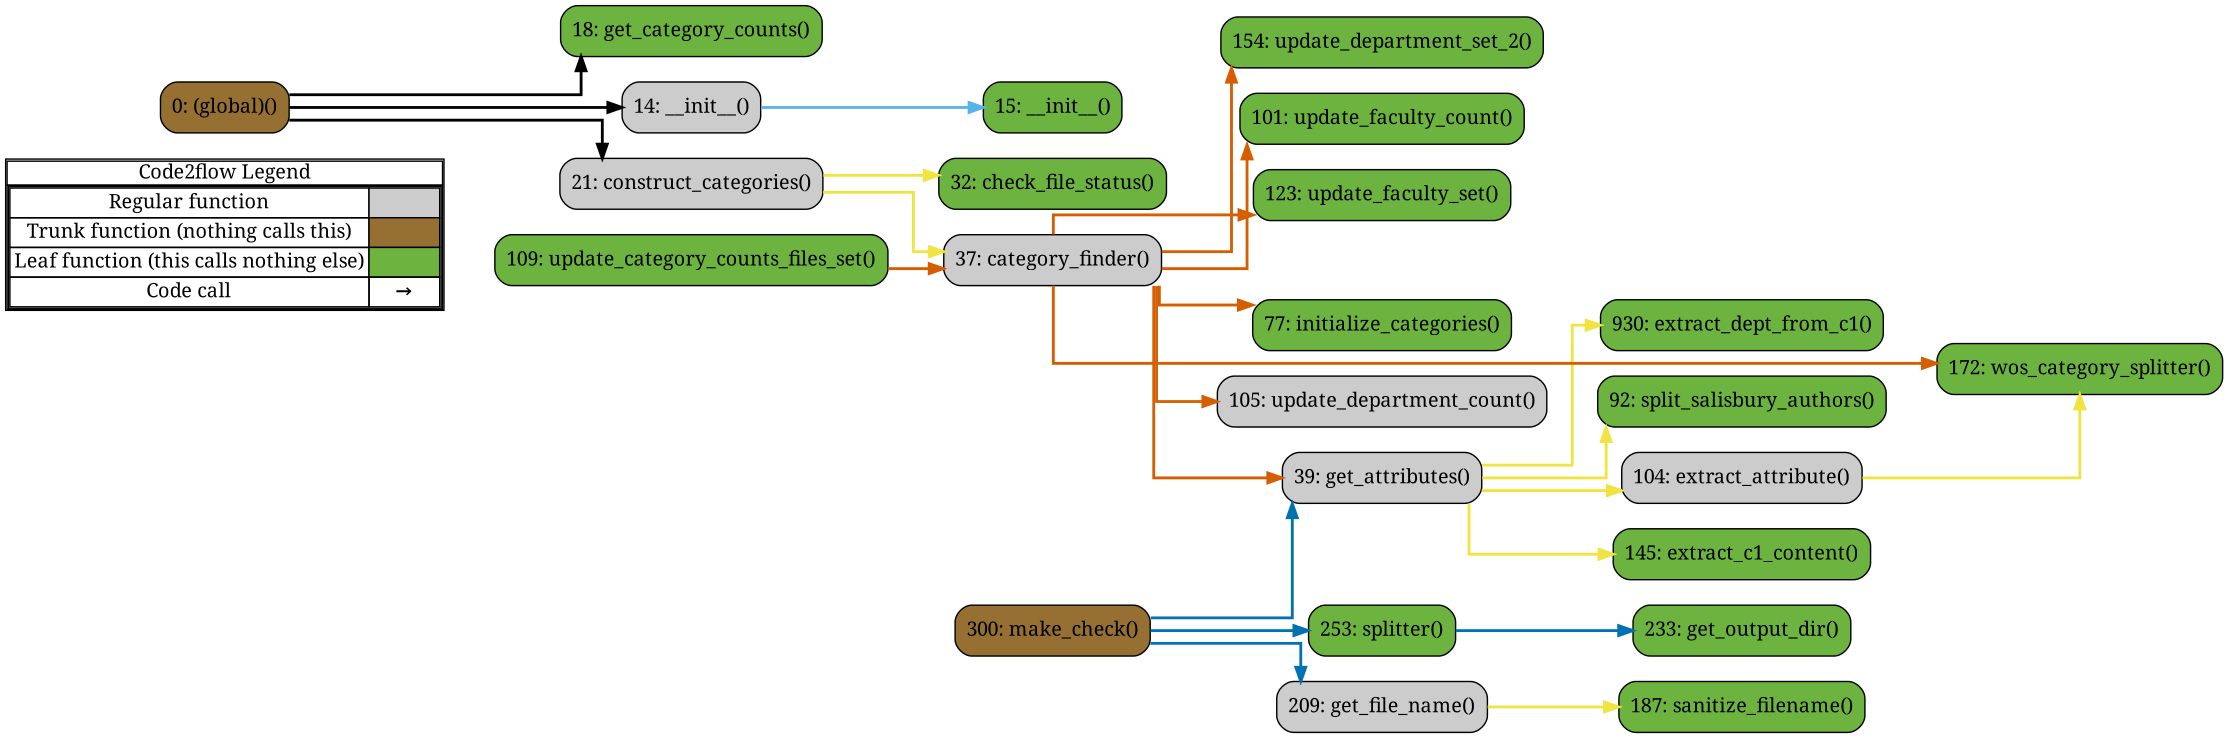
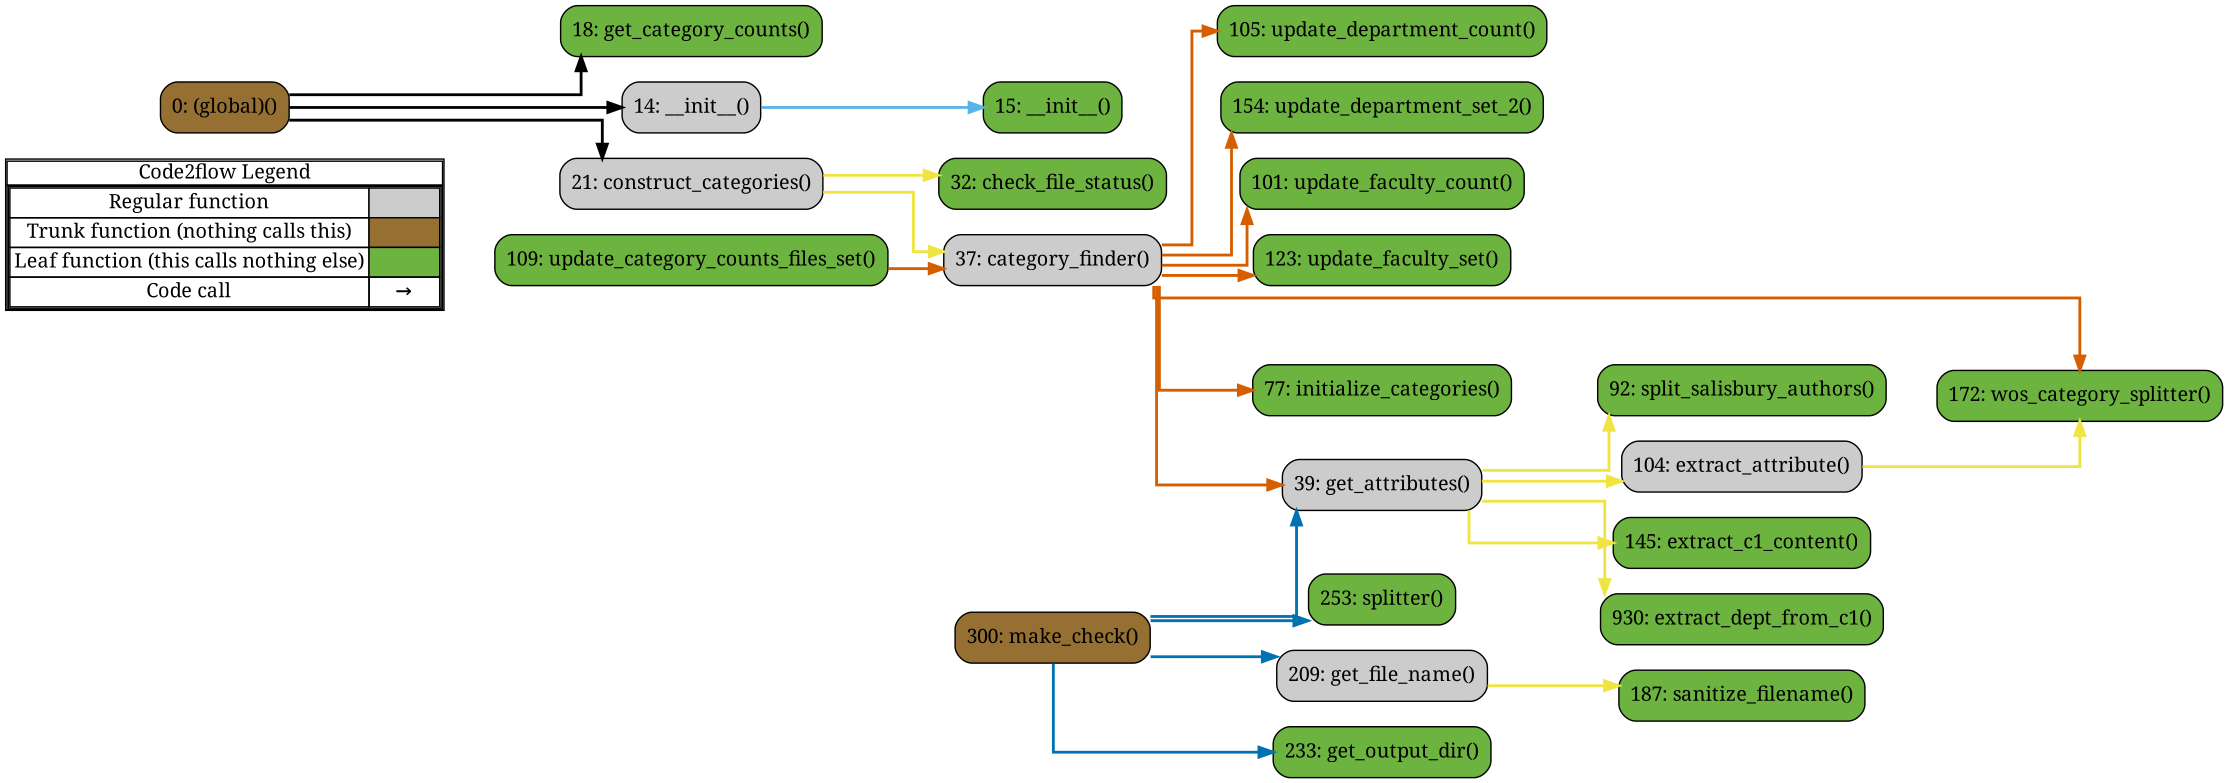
(1382, 402) -> (1382, 31)
(1537, 631) -> (1112, 752)
